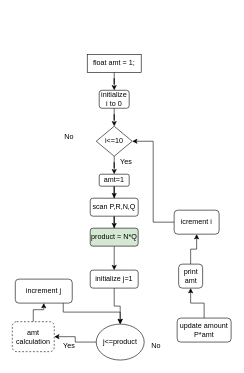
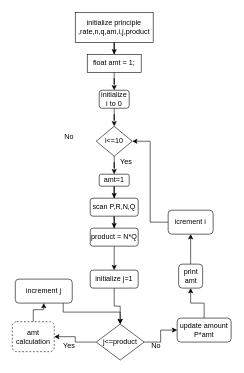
none -> (114, 27)
none -> (114, 50)
(197, 222) -> (191, 222)
(114, 237) -> (114, 237)
none -> (161, 337)
(120, 342) -> (120, 342)
